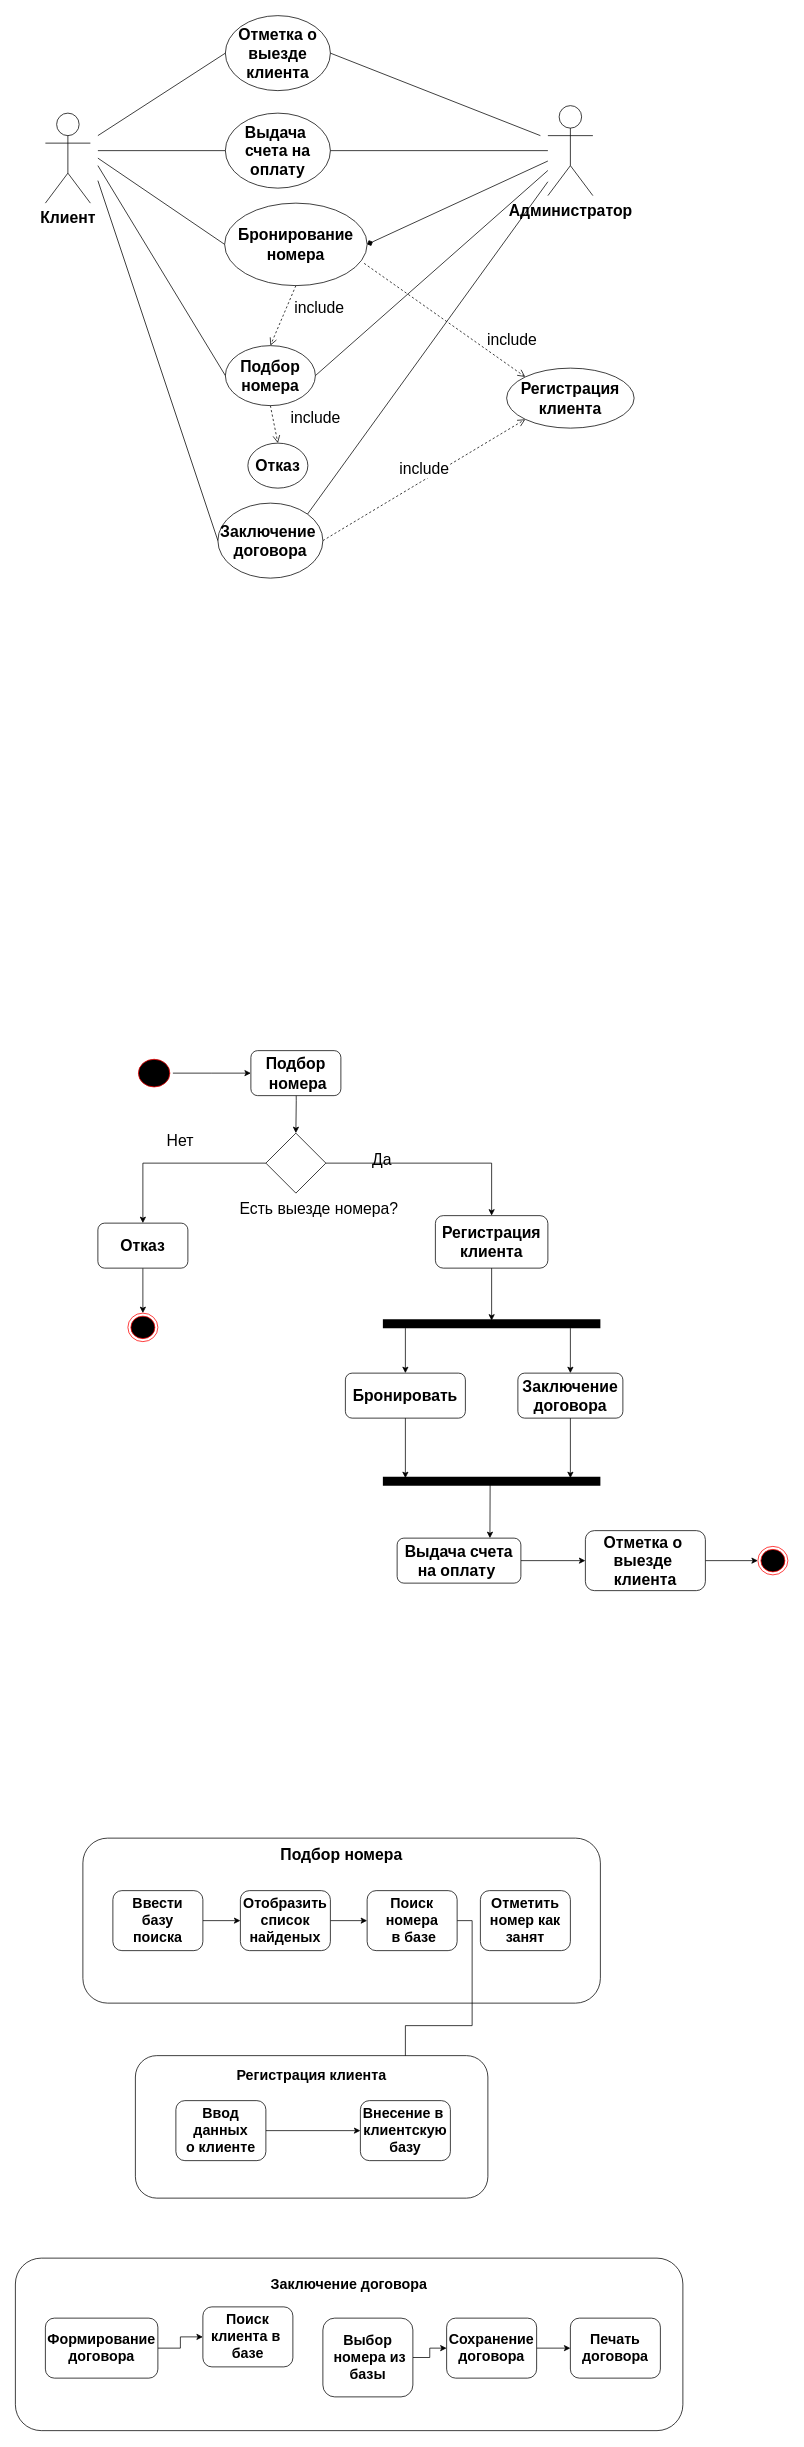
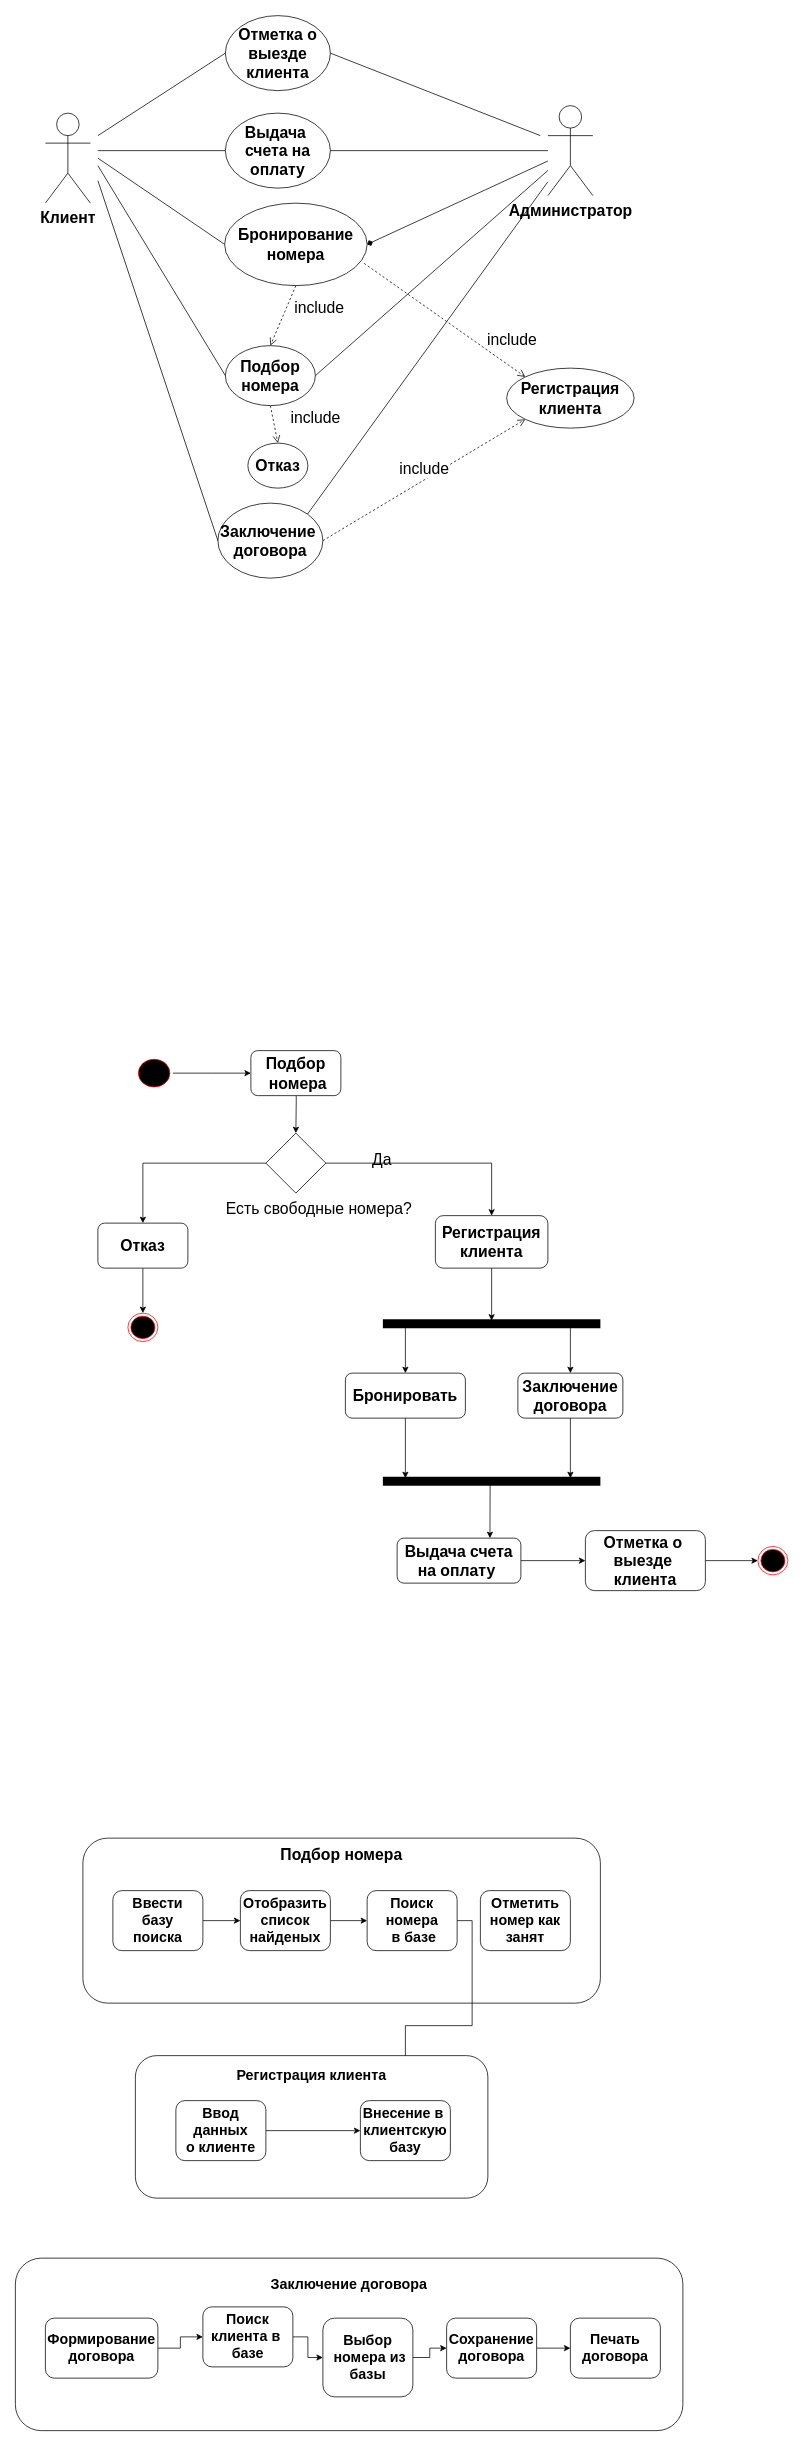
(180, 1140) -> none
(319, 1208) -> (319, 1208)
none -> (312, 2357)
